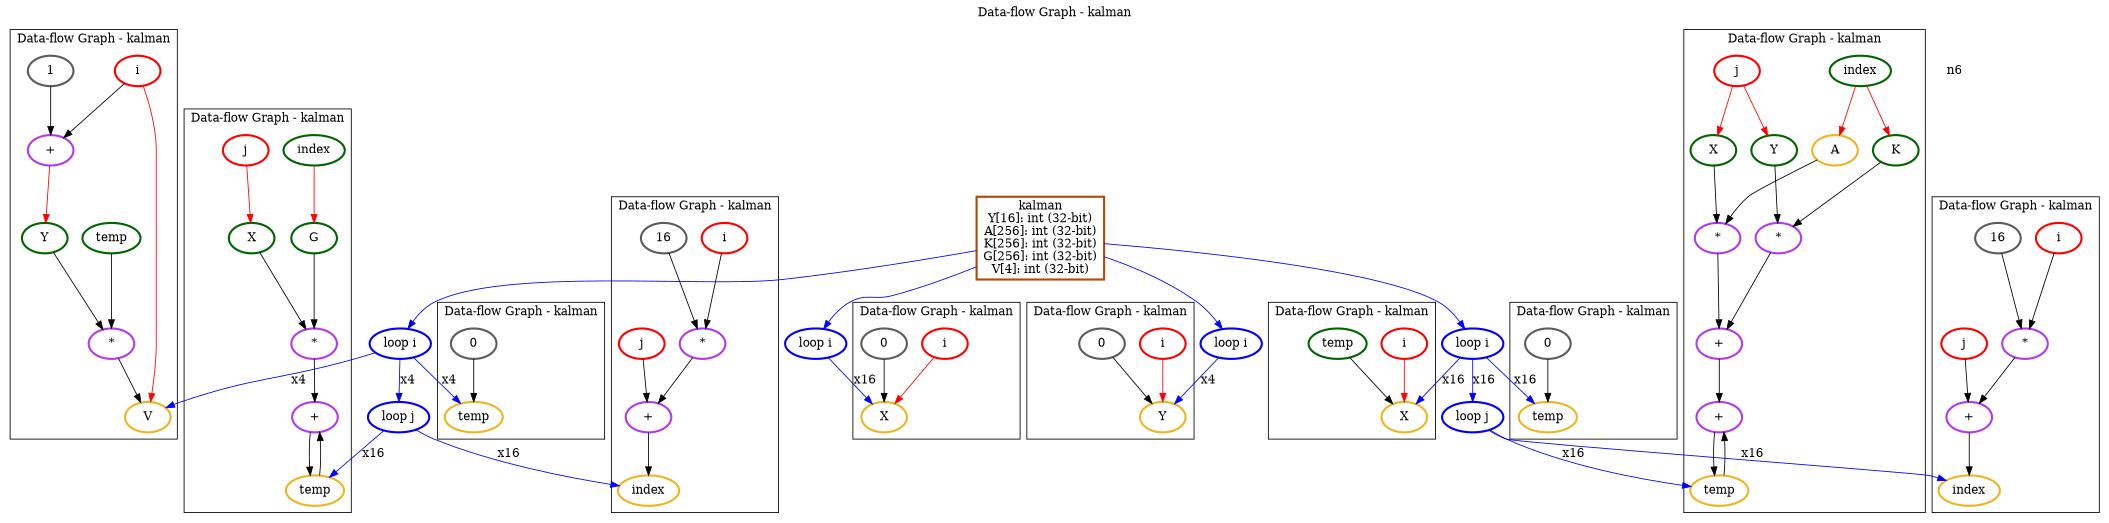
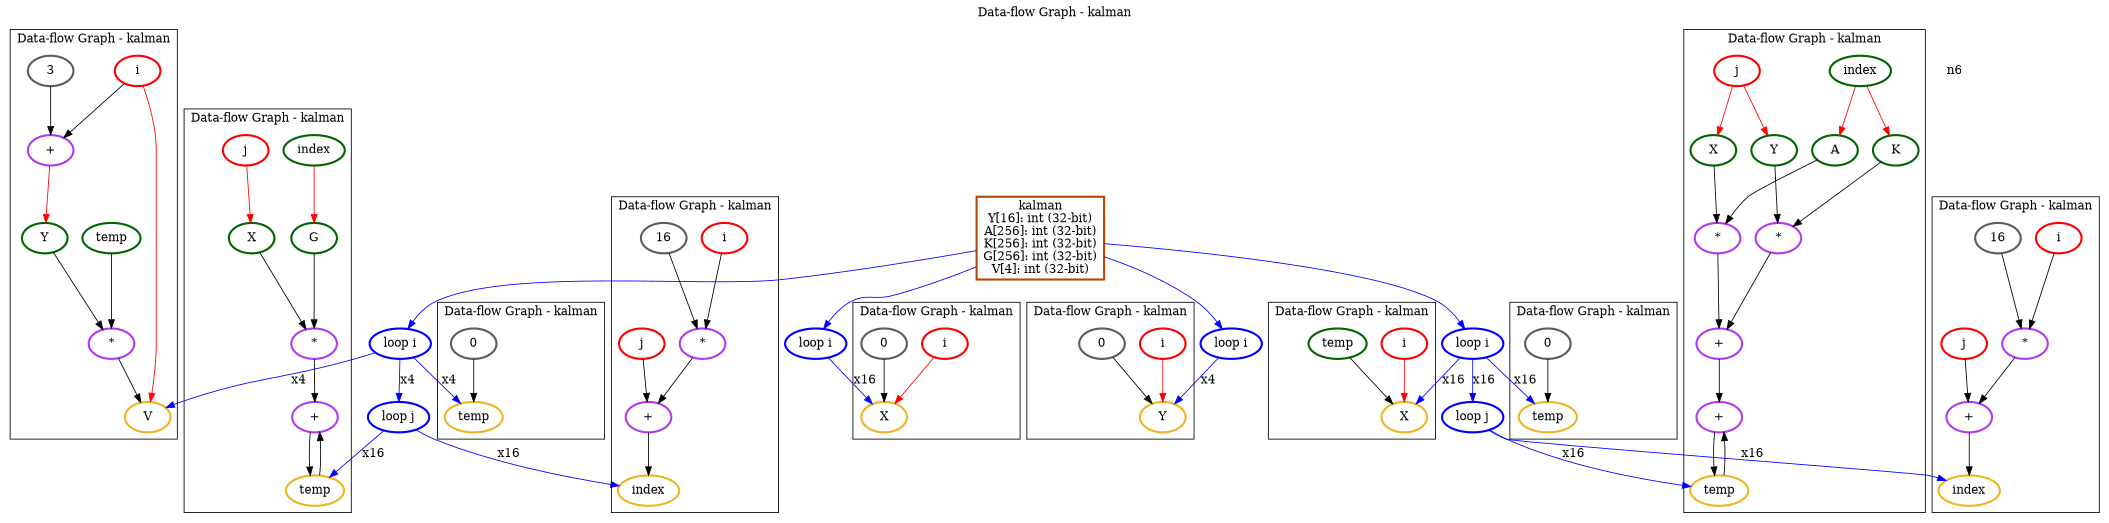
(51, 71) -> (51, 71)
(1835, 150) -> (1835, 150)
